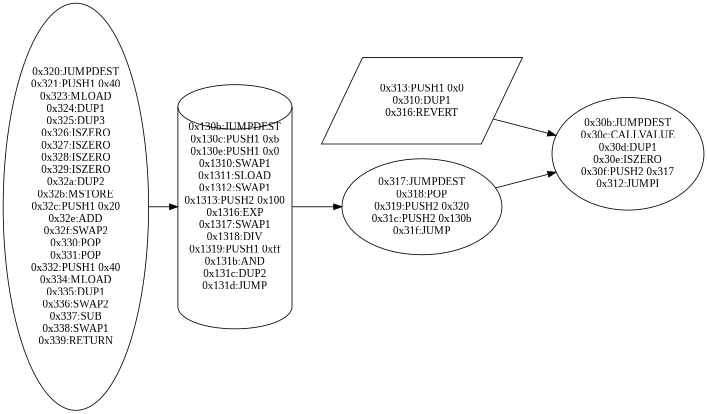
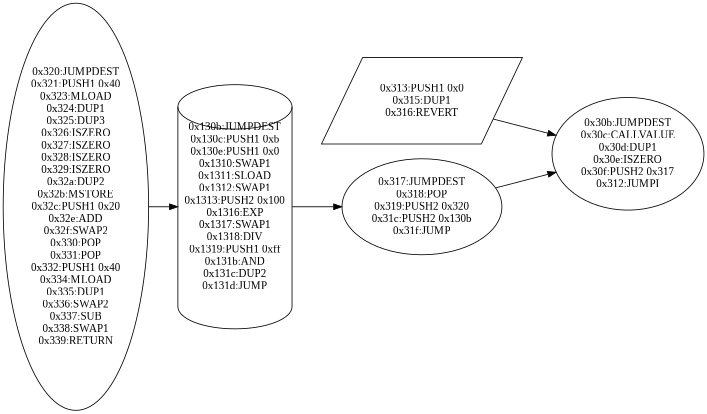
(422, 101) -> (422, 101)
